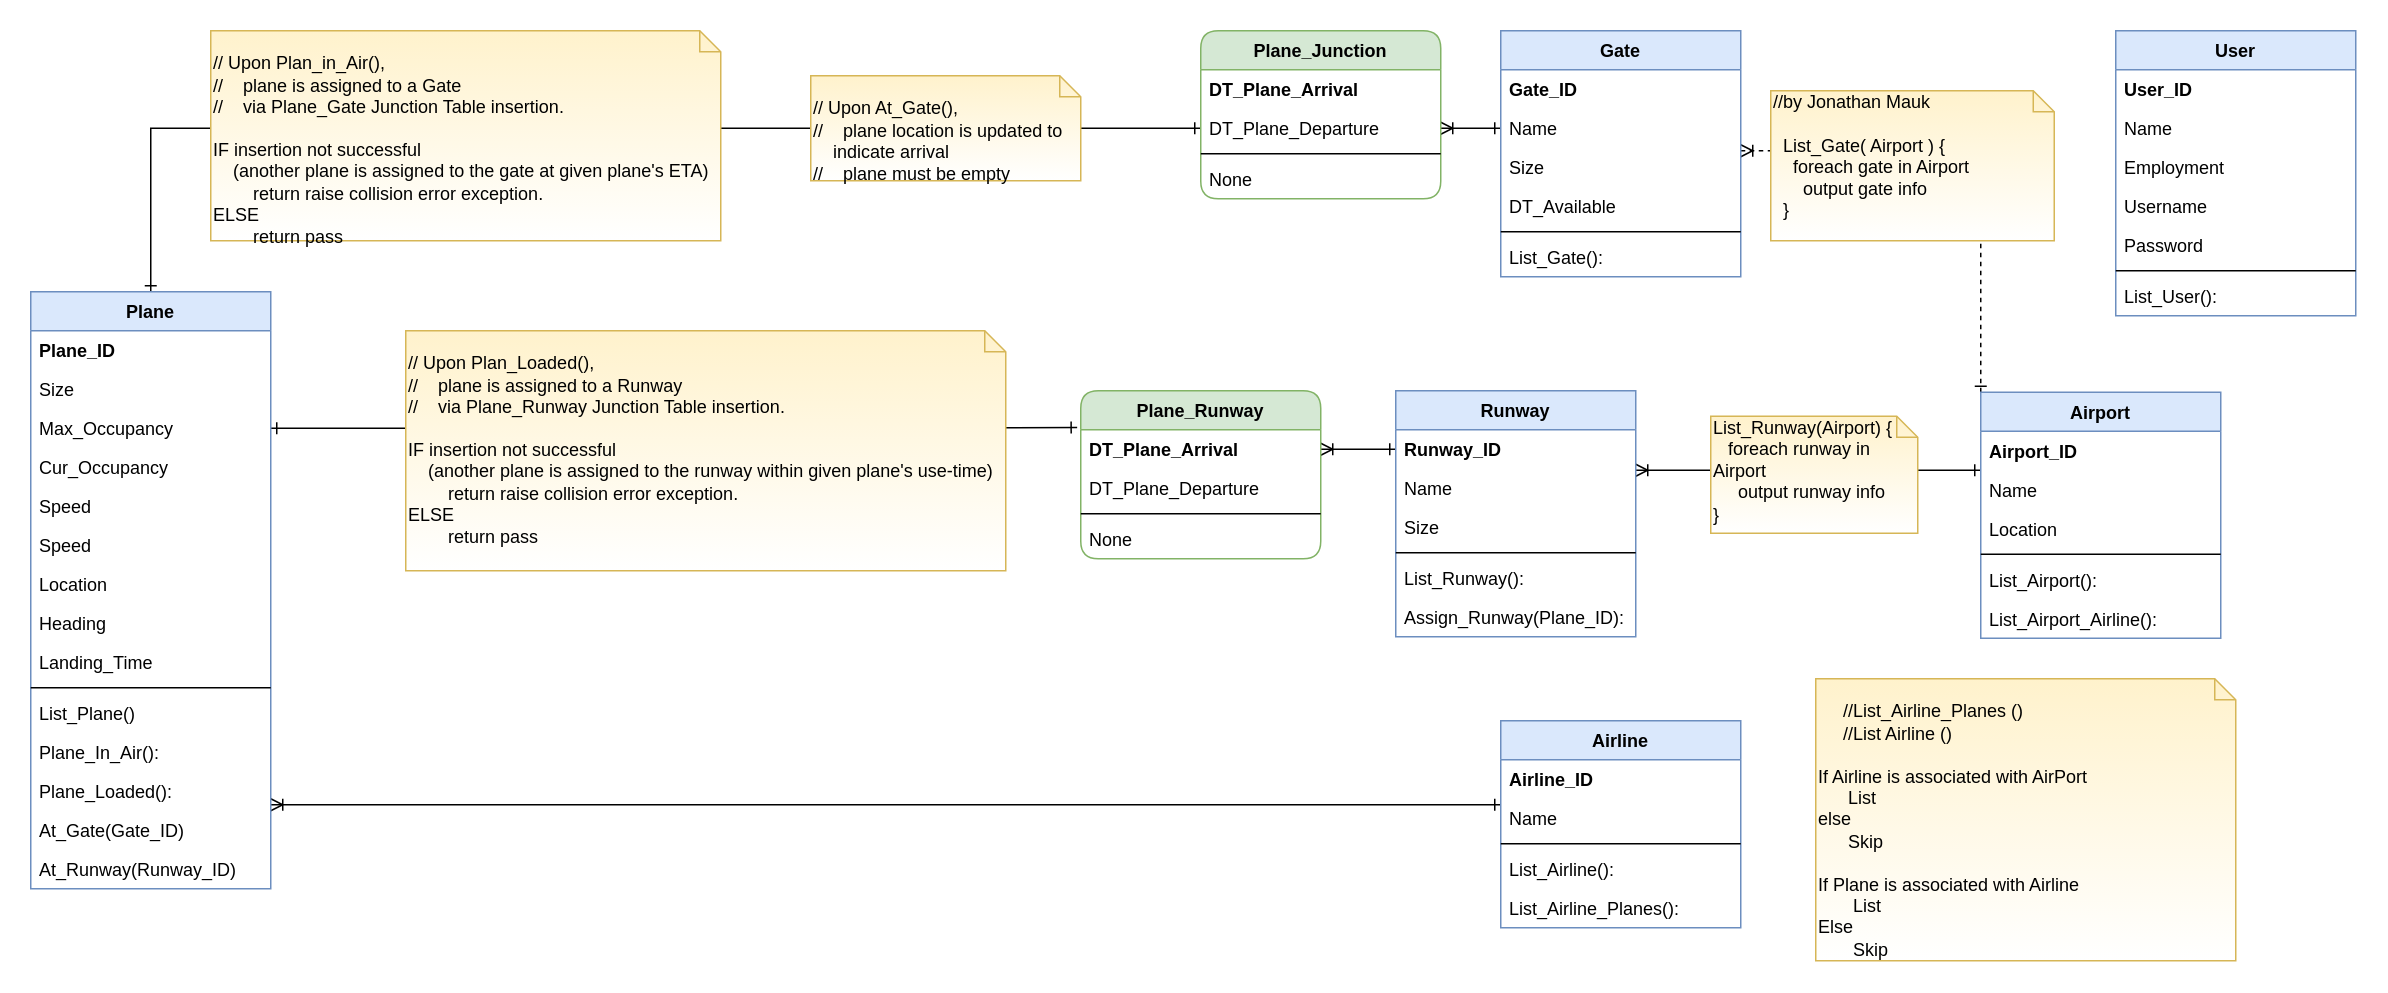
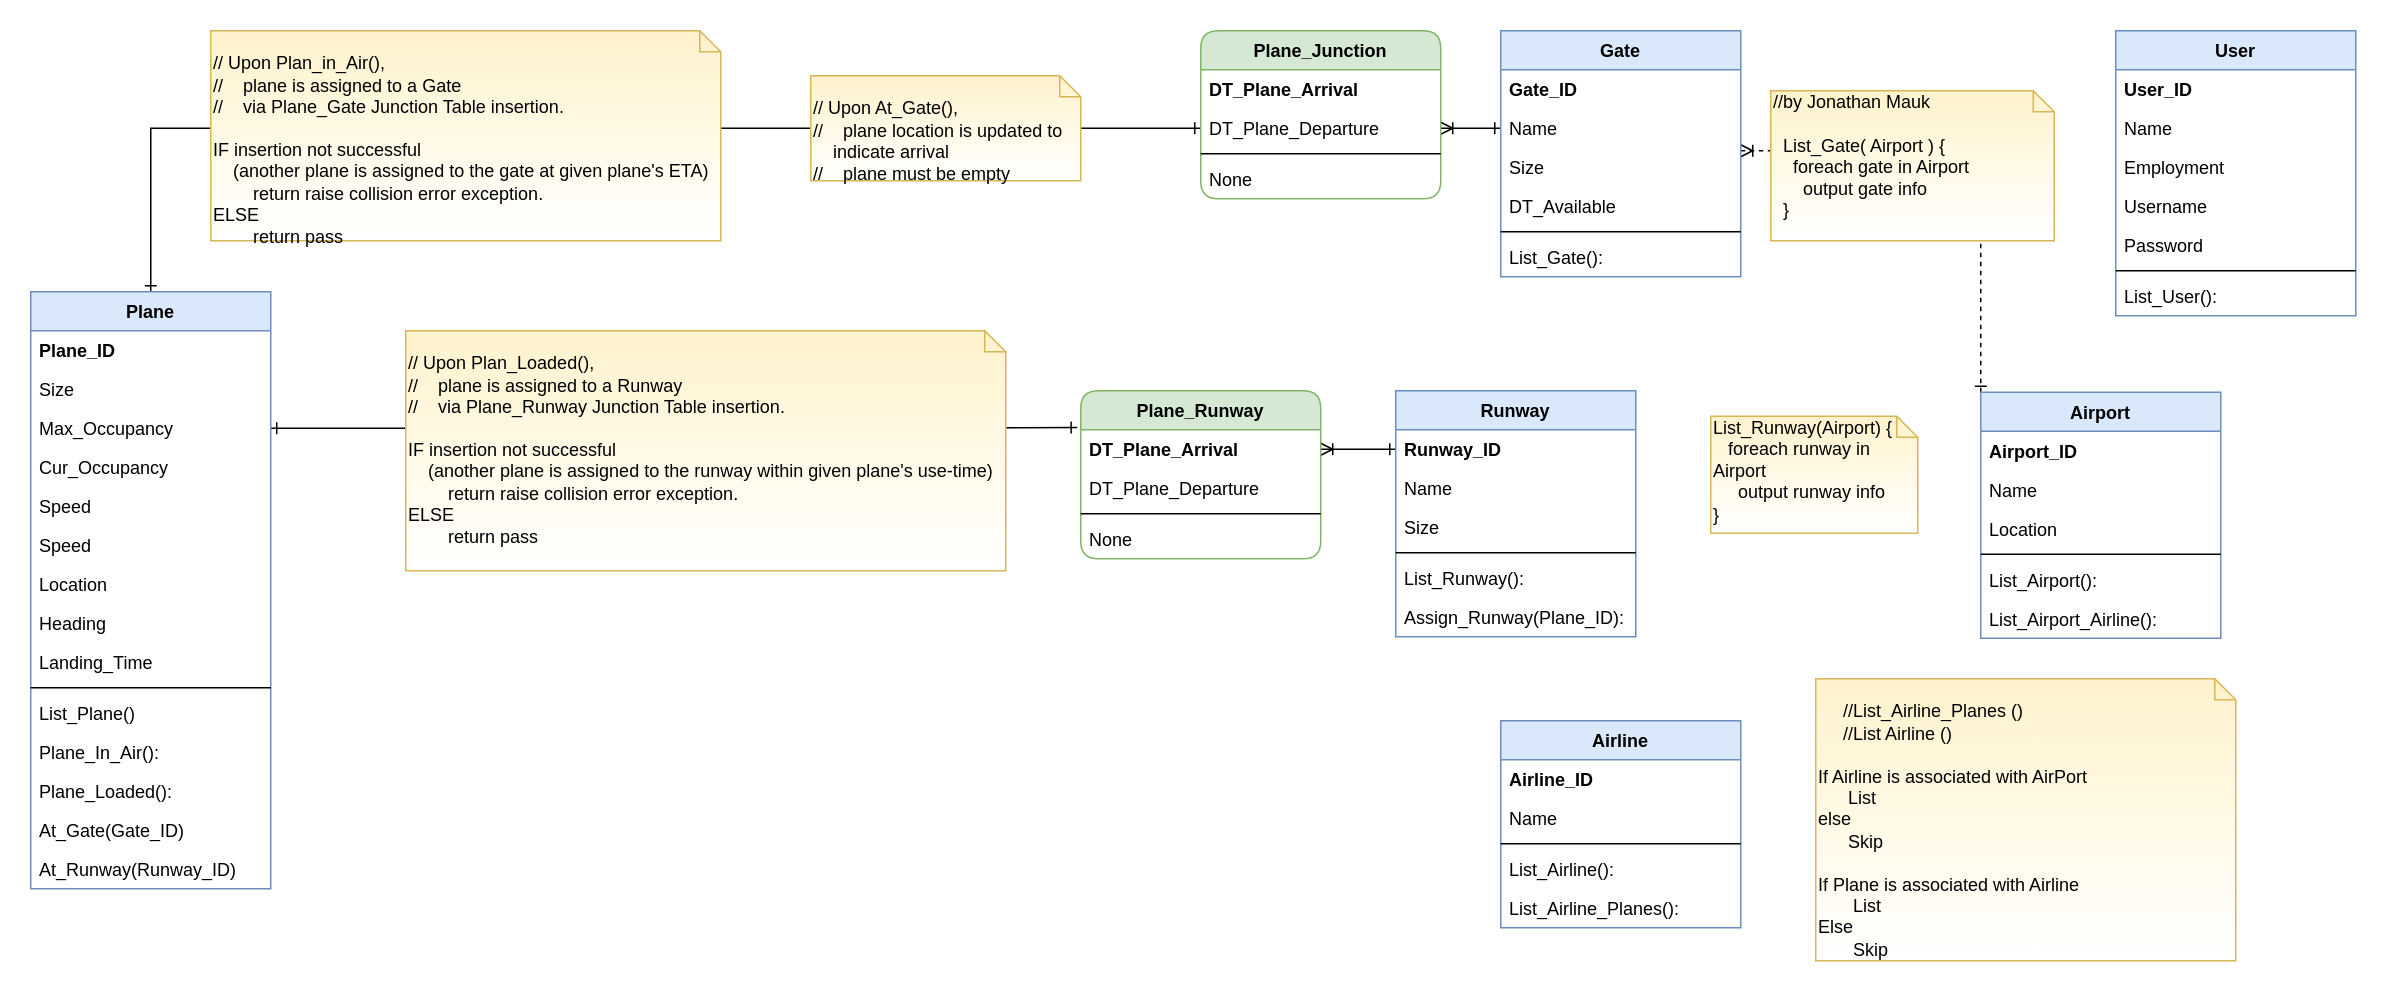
(1674, 470) -> none
(885, 805) -> none
